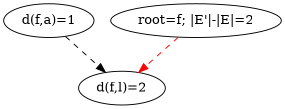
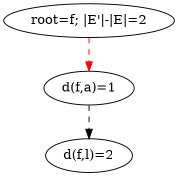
(162, 52) -> (89, 50)
